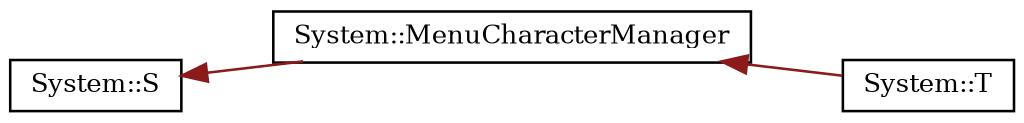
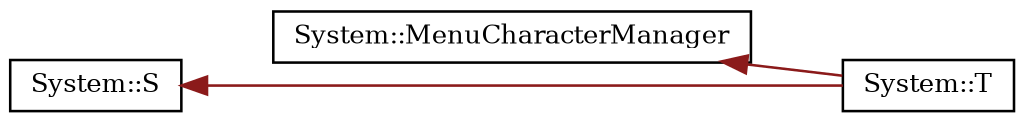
(255, 67) -> (525, 86)
